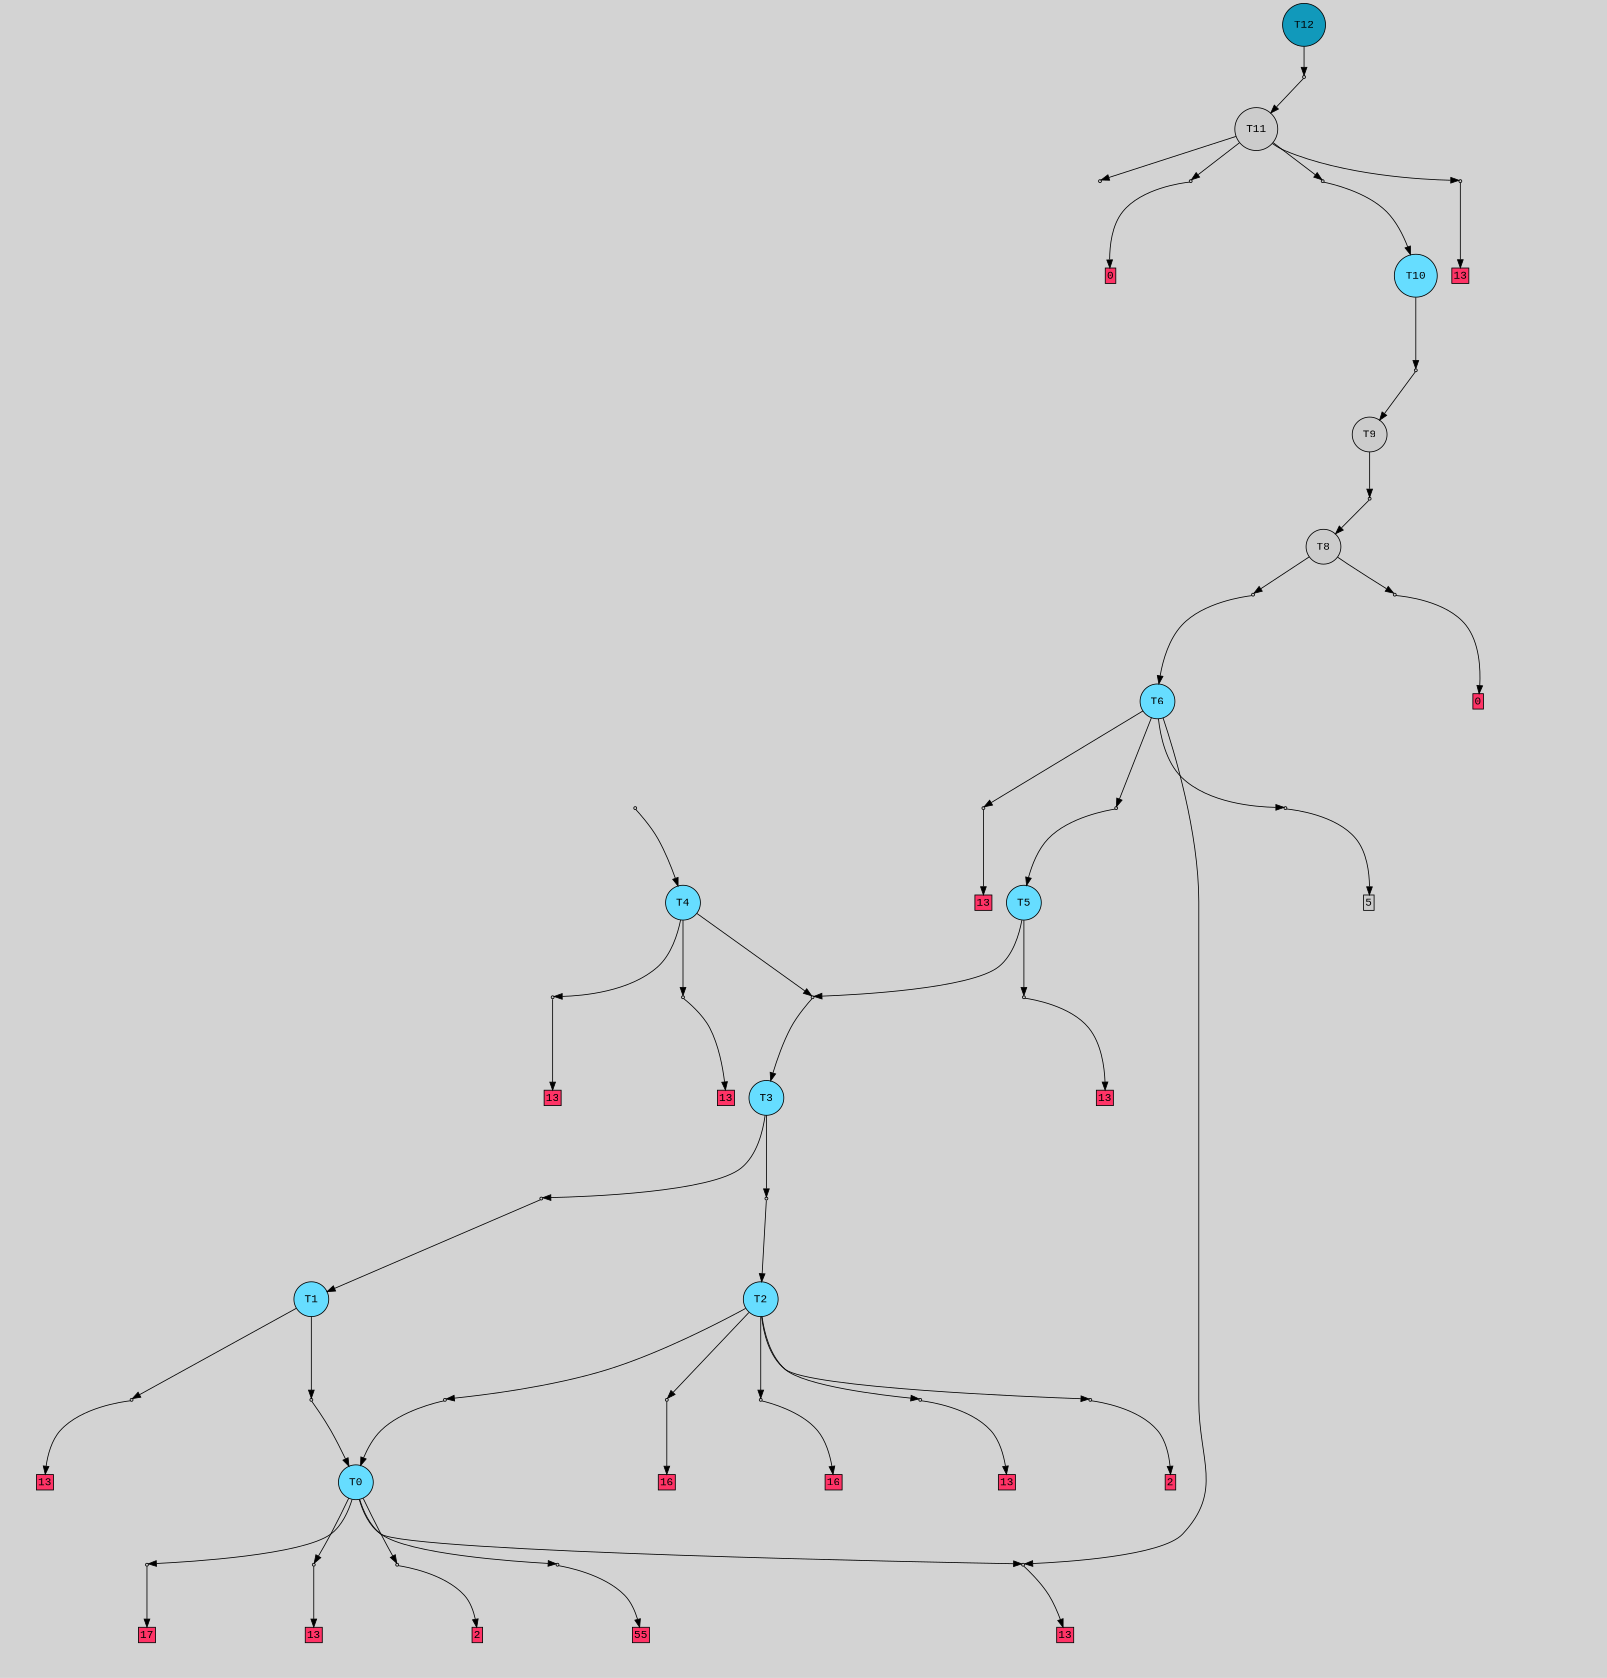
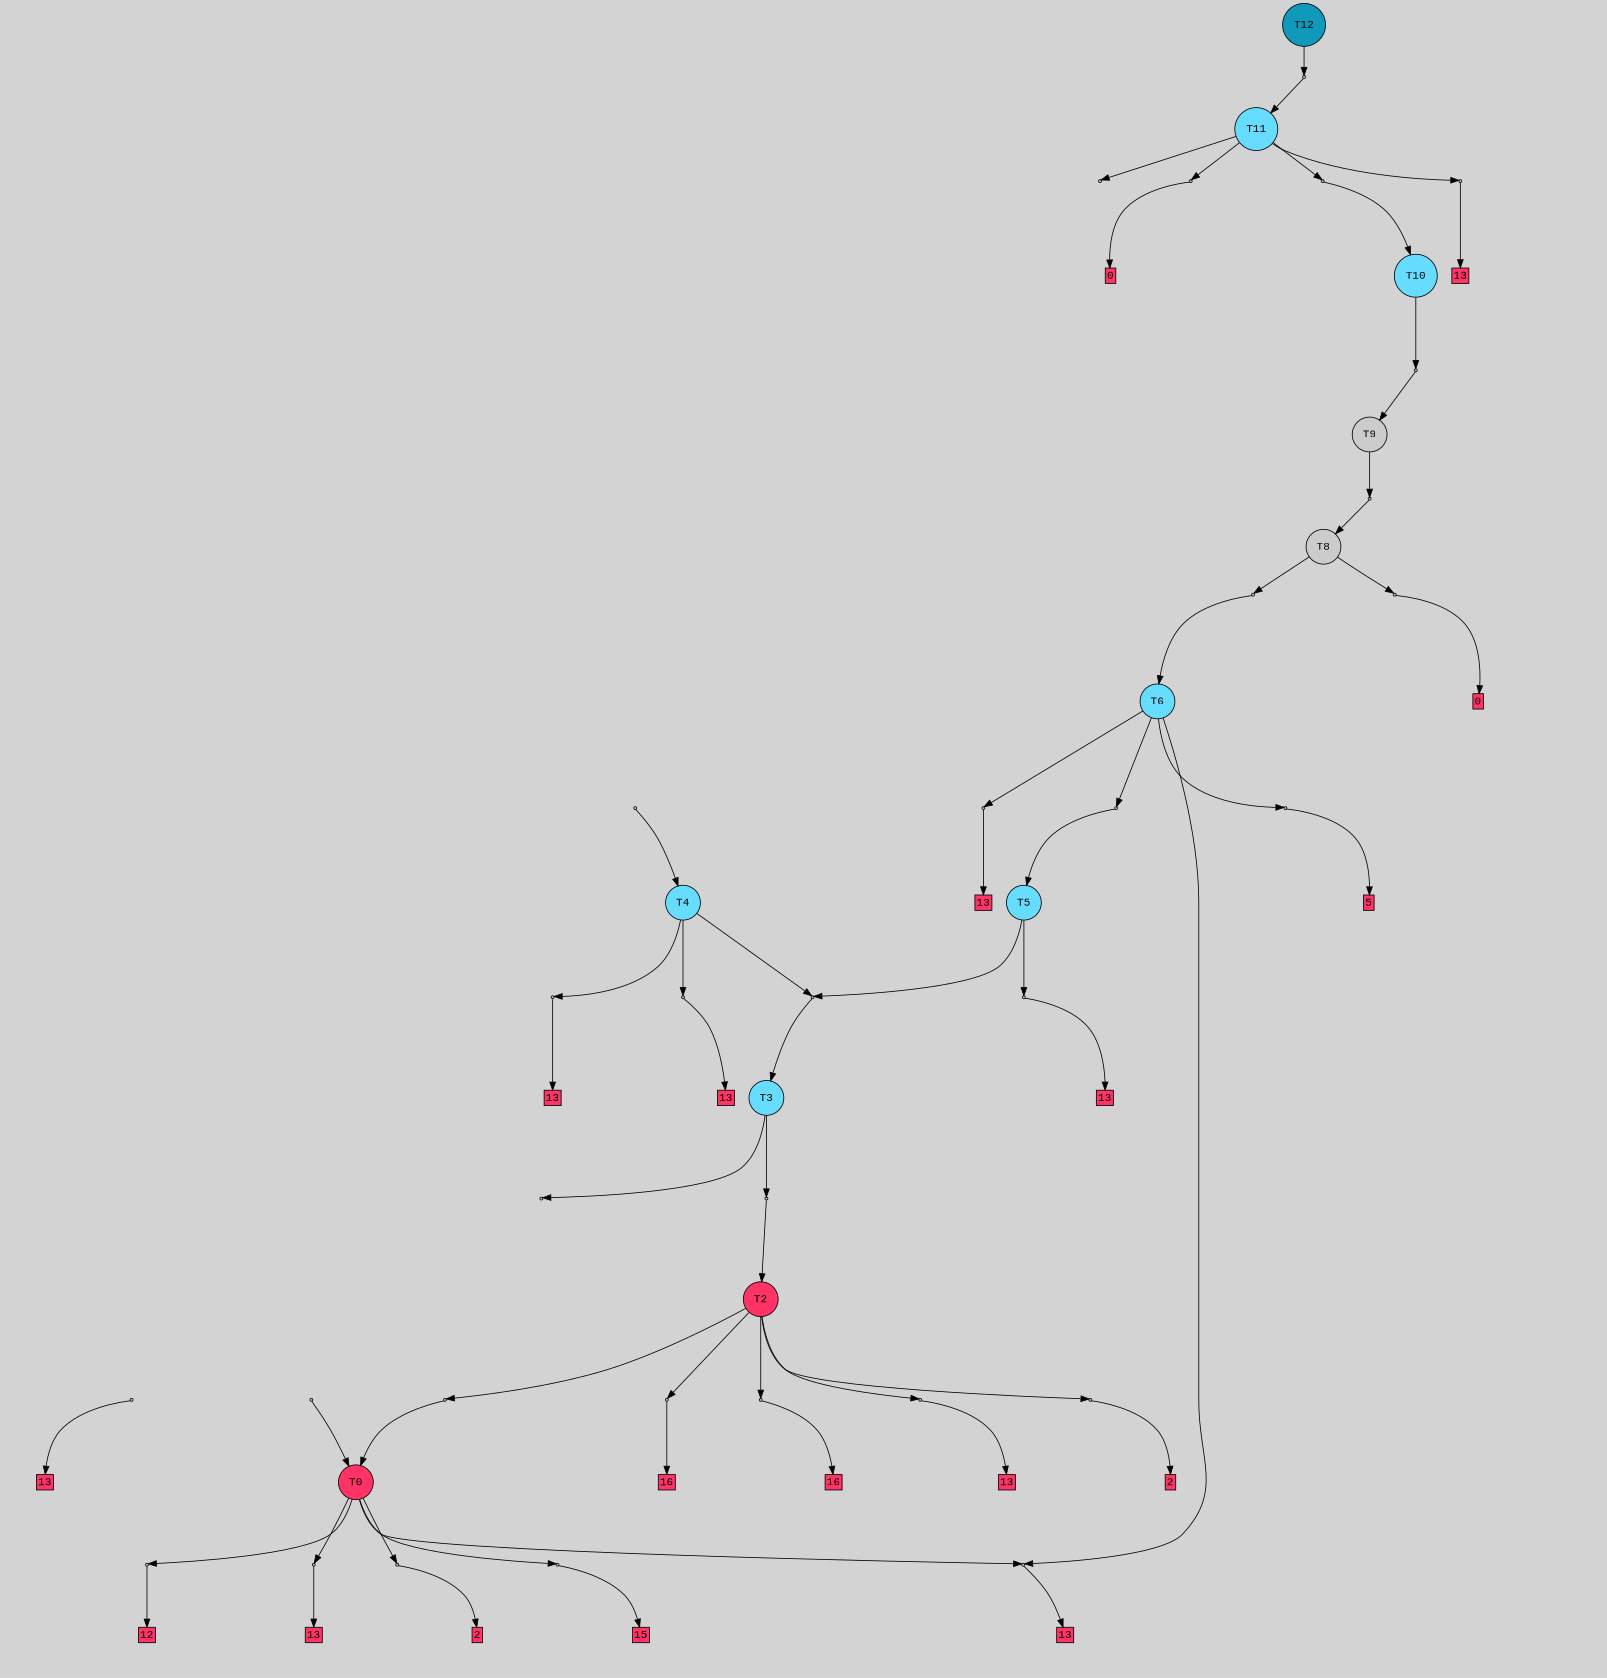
(1256, 129) -> (1256, 129)
(1369, 903) -> (1369, 903)
(311, 1299) -> none
(761, 1299) -> (761, 1299)
(356, 1482) -> (356, 1482)
(147, 1635) -> (147, 1635)
(641, 1635) -> (641, 1635)
